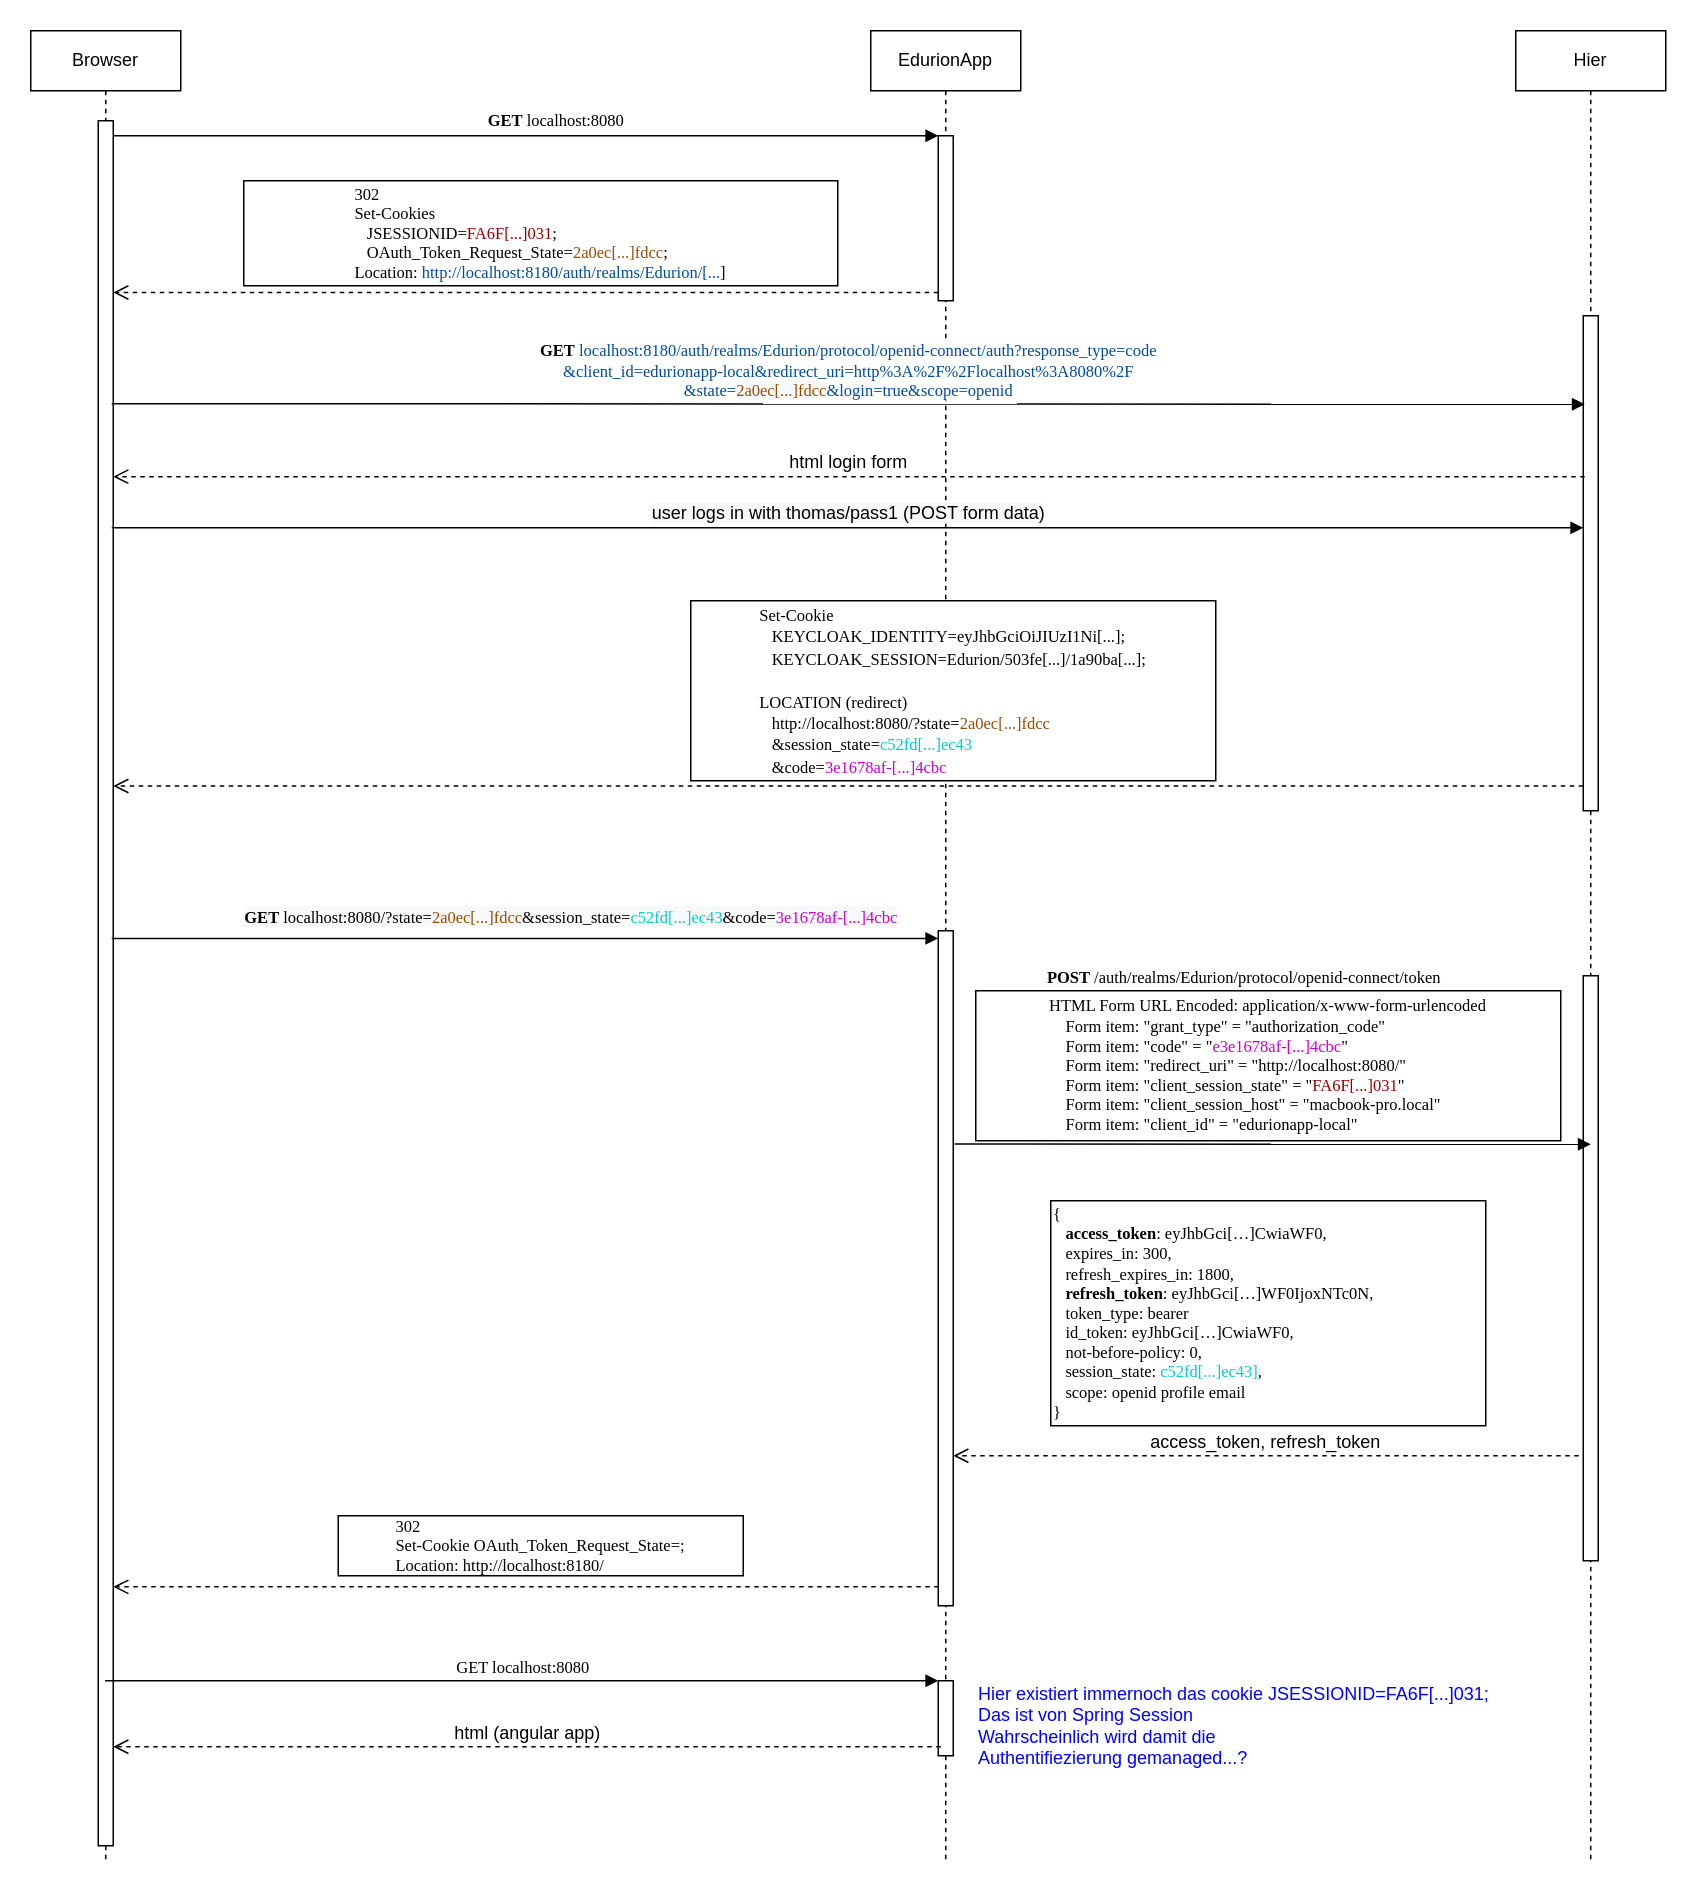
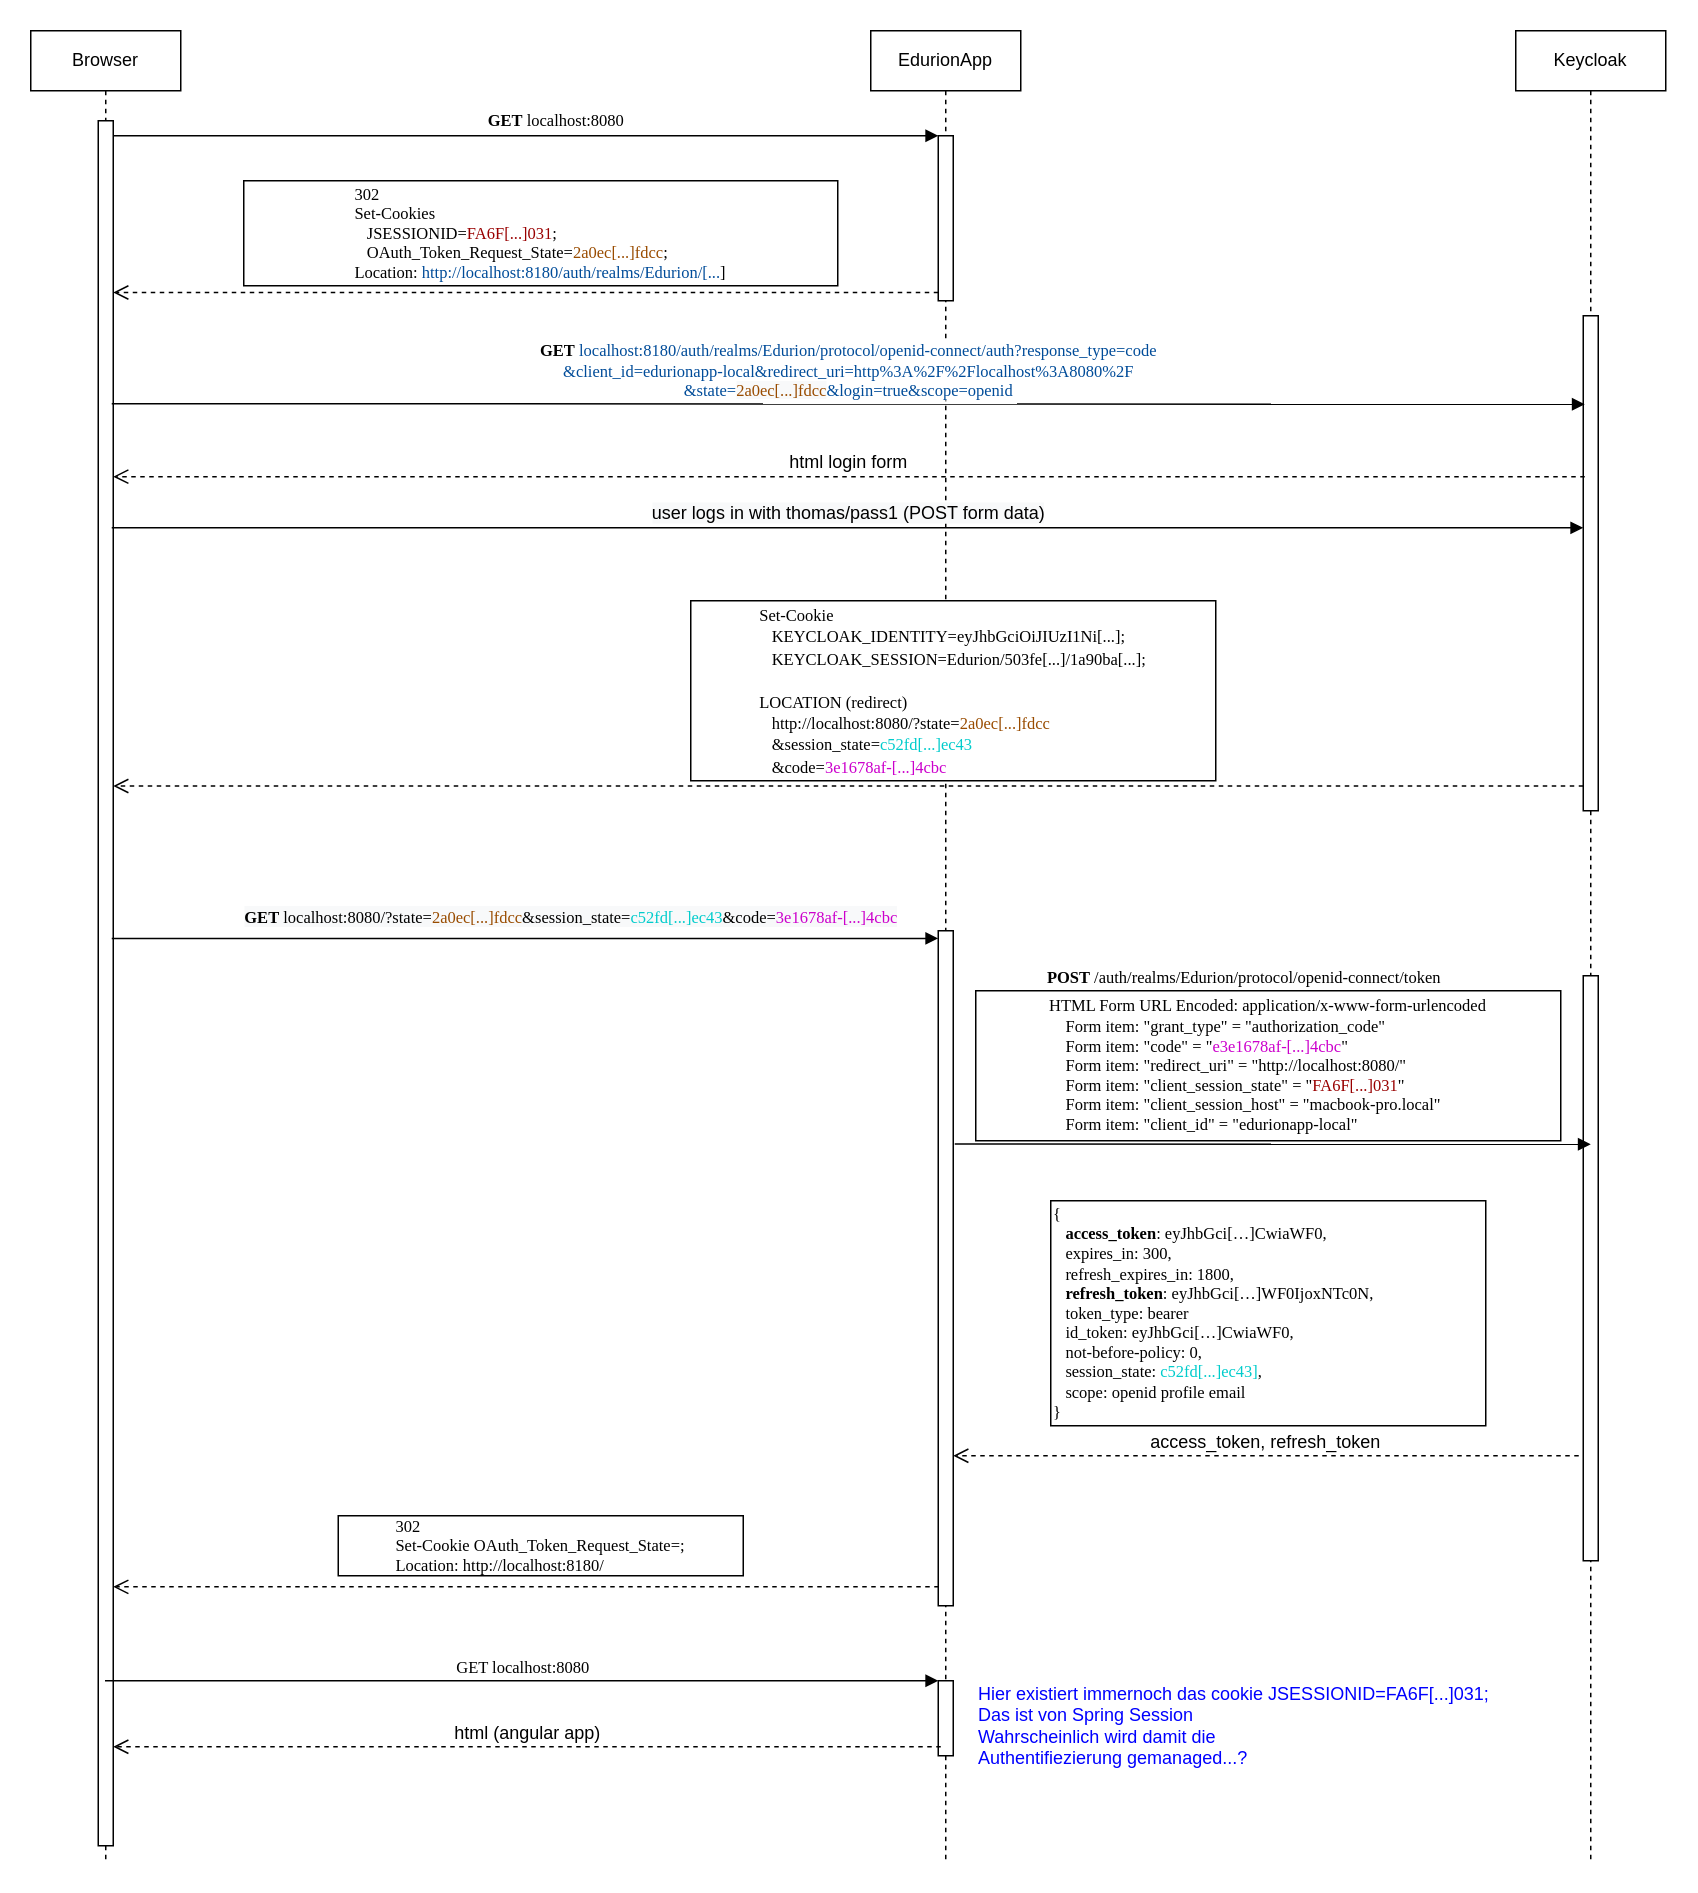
(1591, 61) -> (1591, 61)
